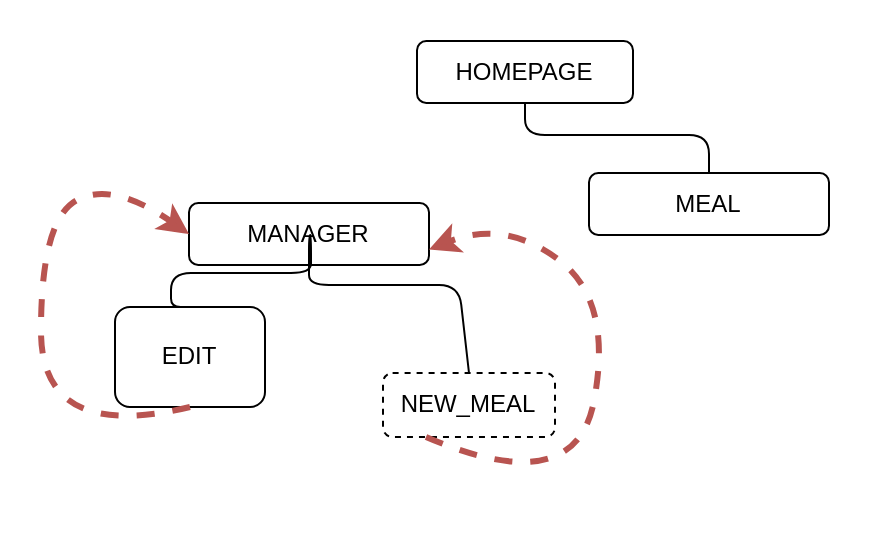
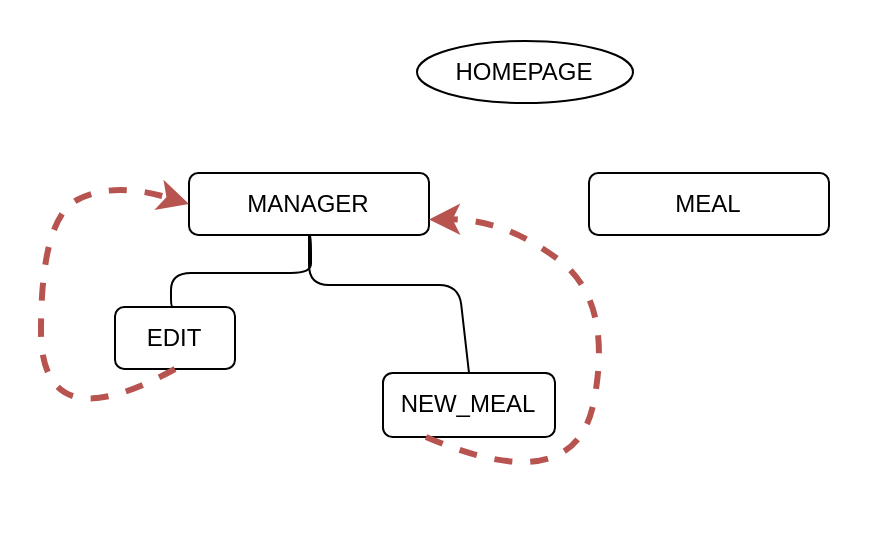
(525, 72) -> (525, 72)
(619, 135) -> none
(309, 234) -> (309, 204)
(190, 357) -> (175, 338)
(469, 405) -> (469, 405)
